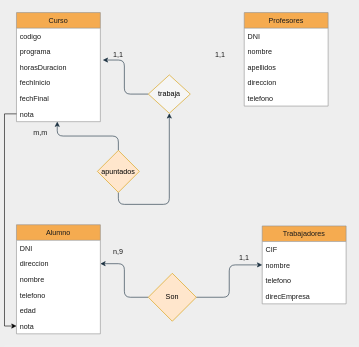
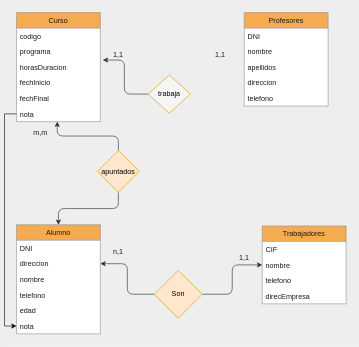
(148, 204) -> (82, 209)
(119, 252) -> (119, 252)
(173, 297) -> (179, 294)
